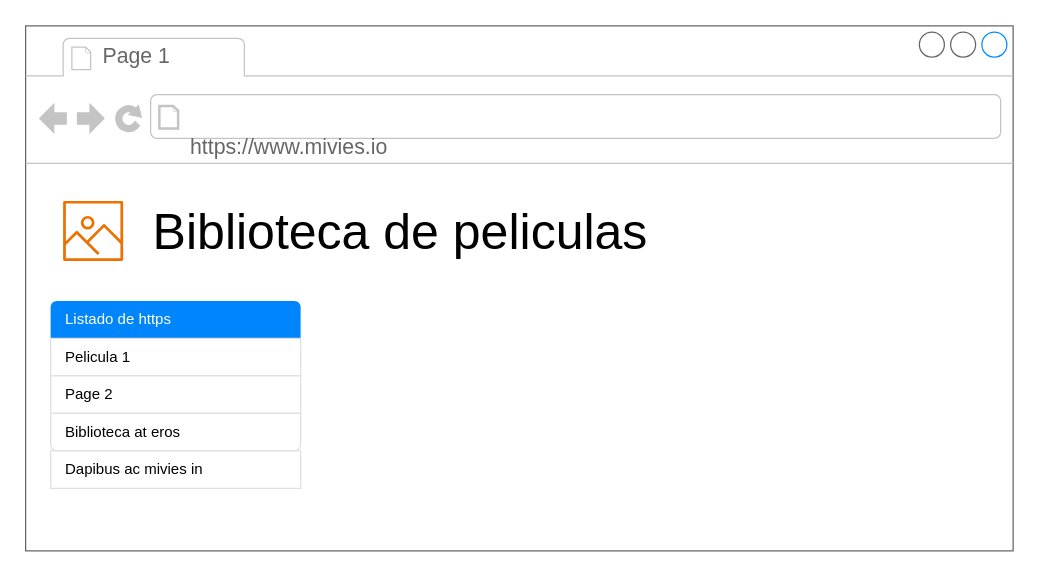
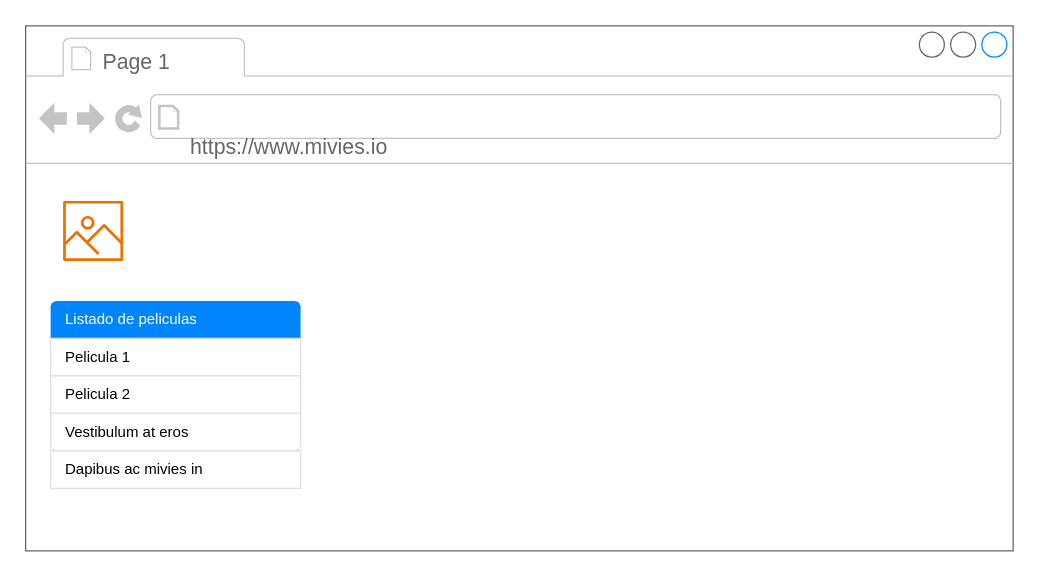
(169, 57) -> (148, 63)
(401, 231) -> none
(127, 319) -> (138, 319)
(89, 394) -> (100, 394)
(131, 432) -> (133, 432)
